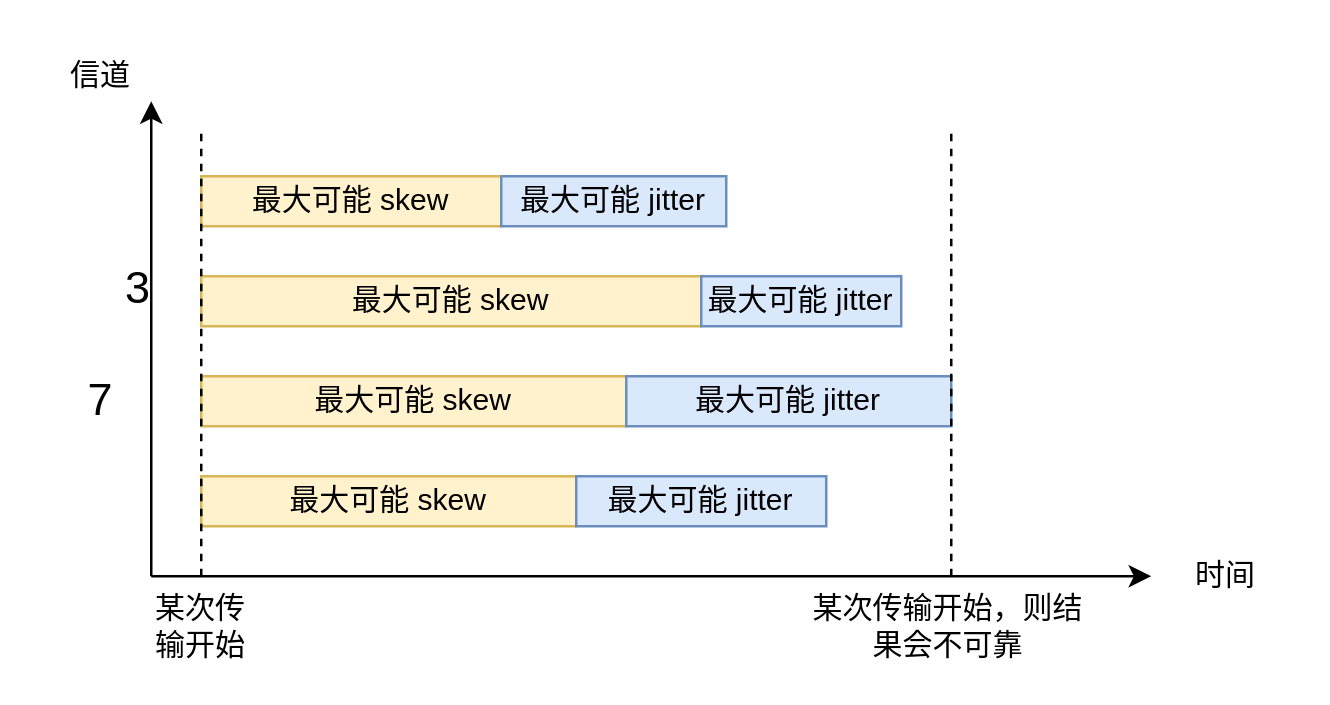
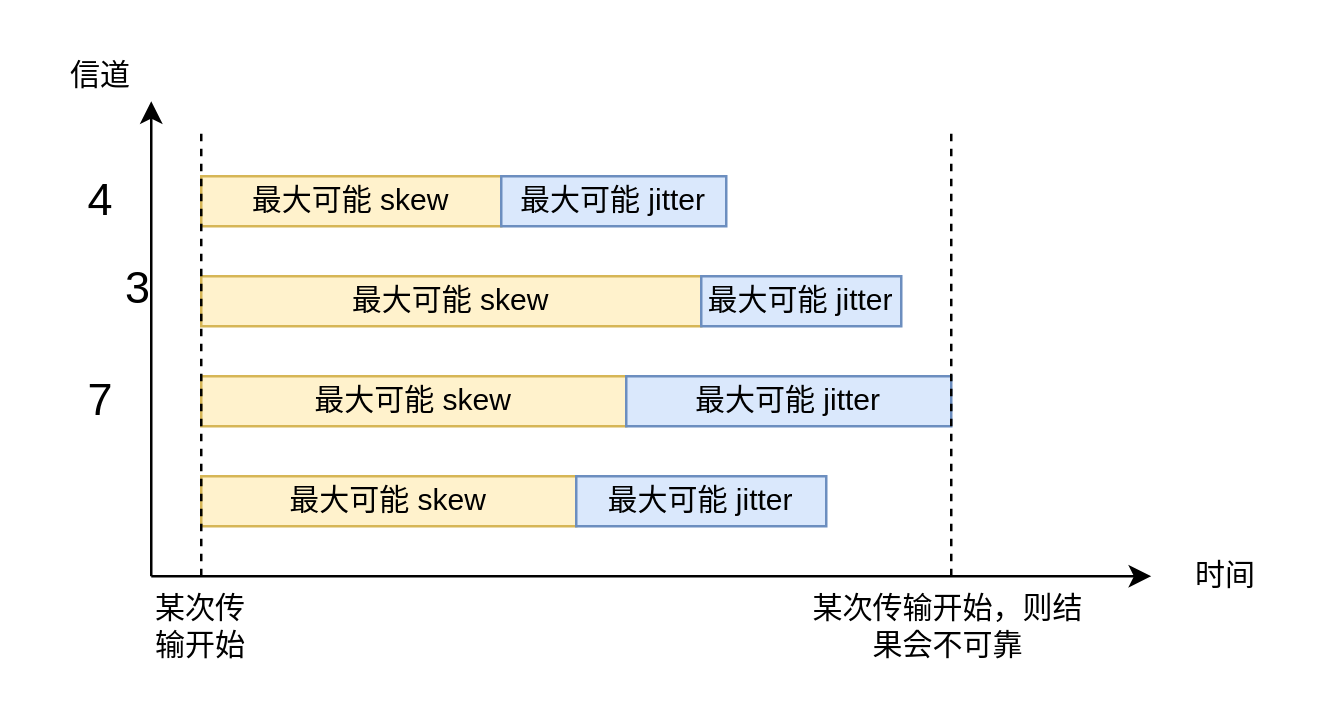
none -> (101, 201)
